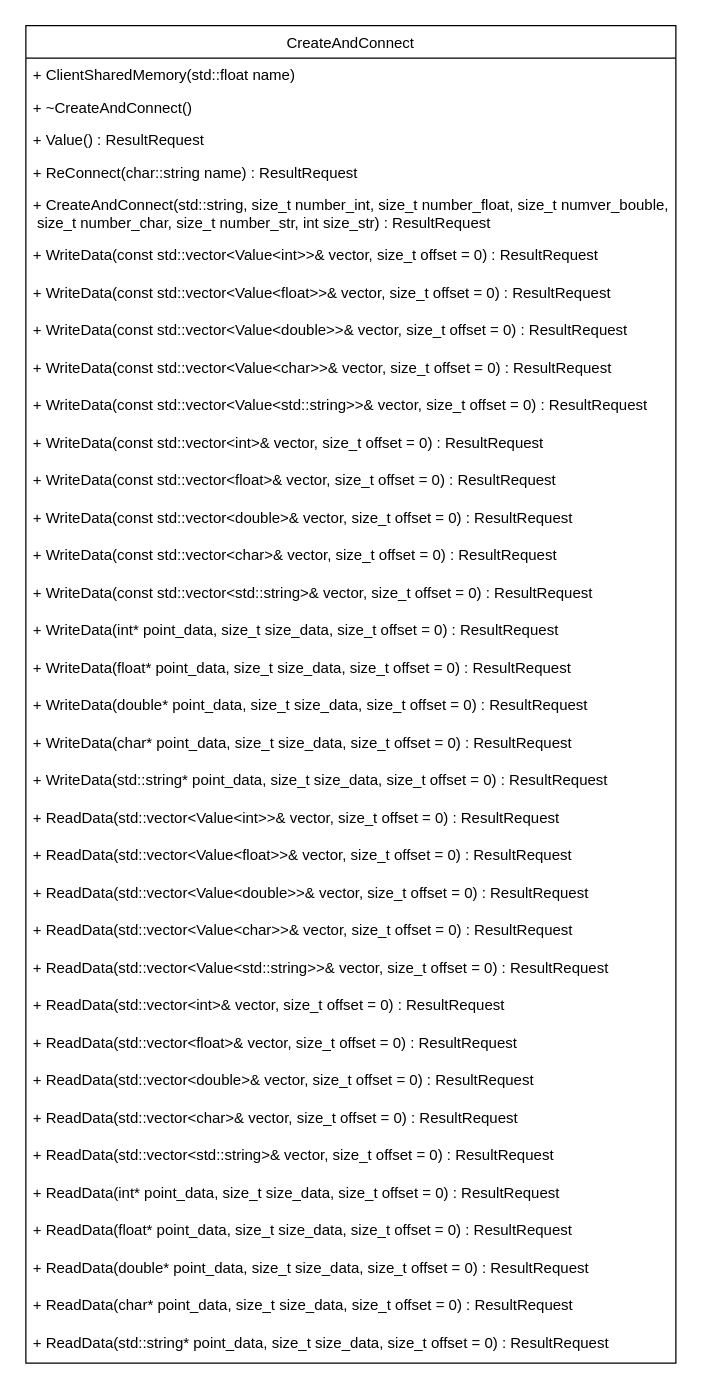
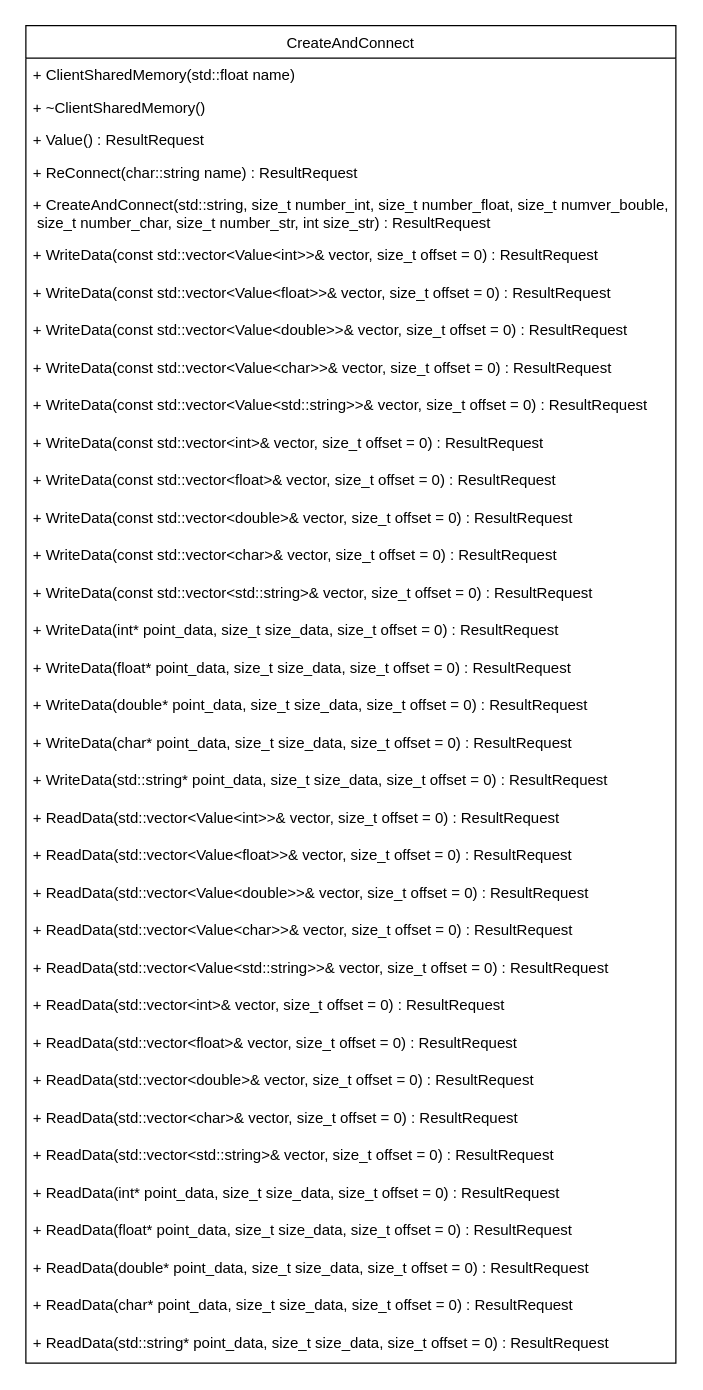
(119, 108) -> (123, 108)
